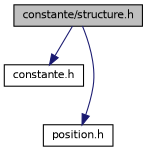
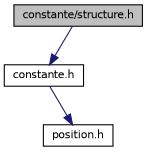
(94, 70) -> (58, 101)
